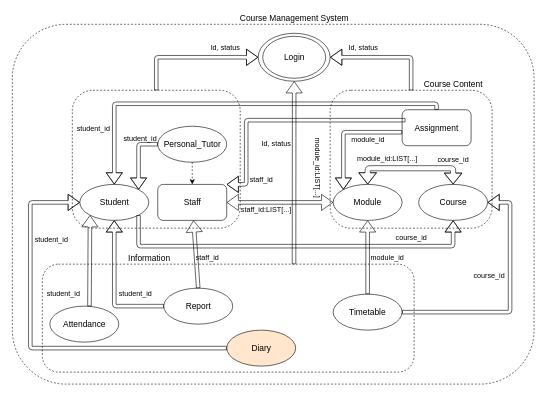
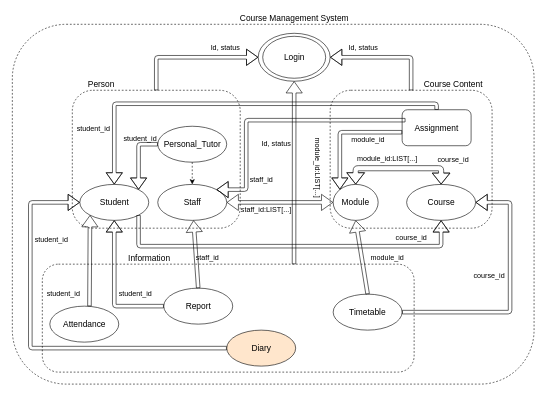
none -> (101, 84)
(192, 203) -> (192, 203)
(368, 203) -> (356, 203)
(453, 203) -> (441, 203)
